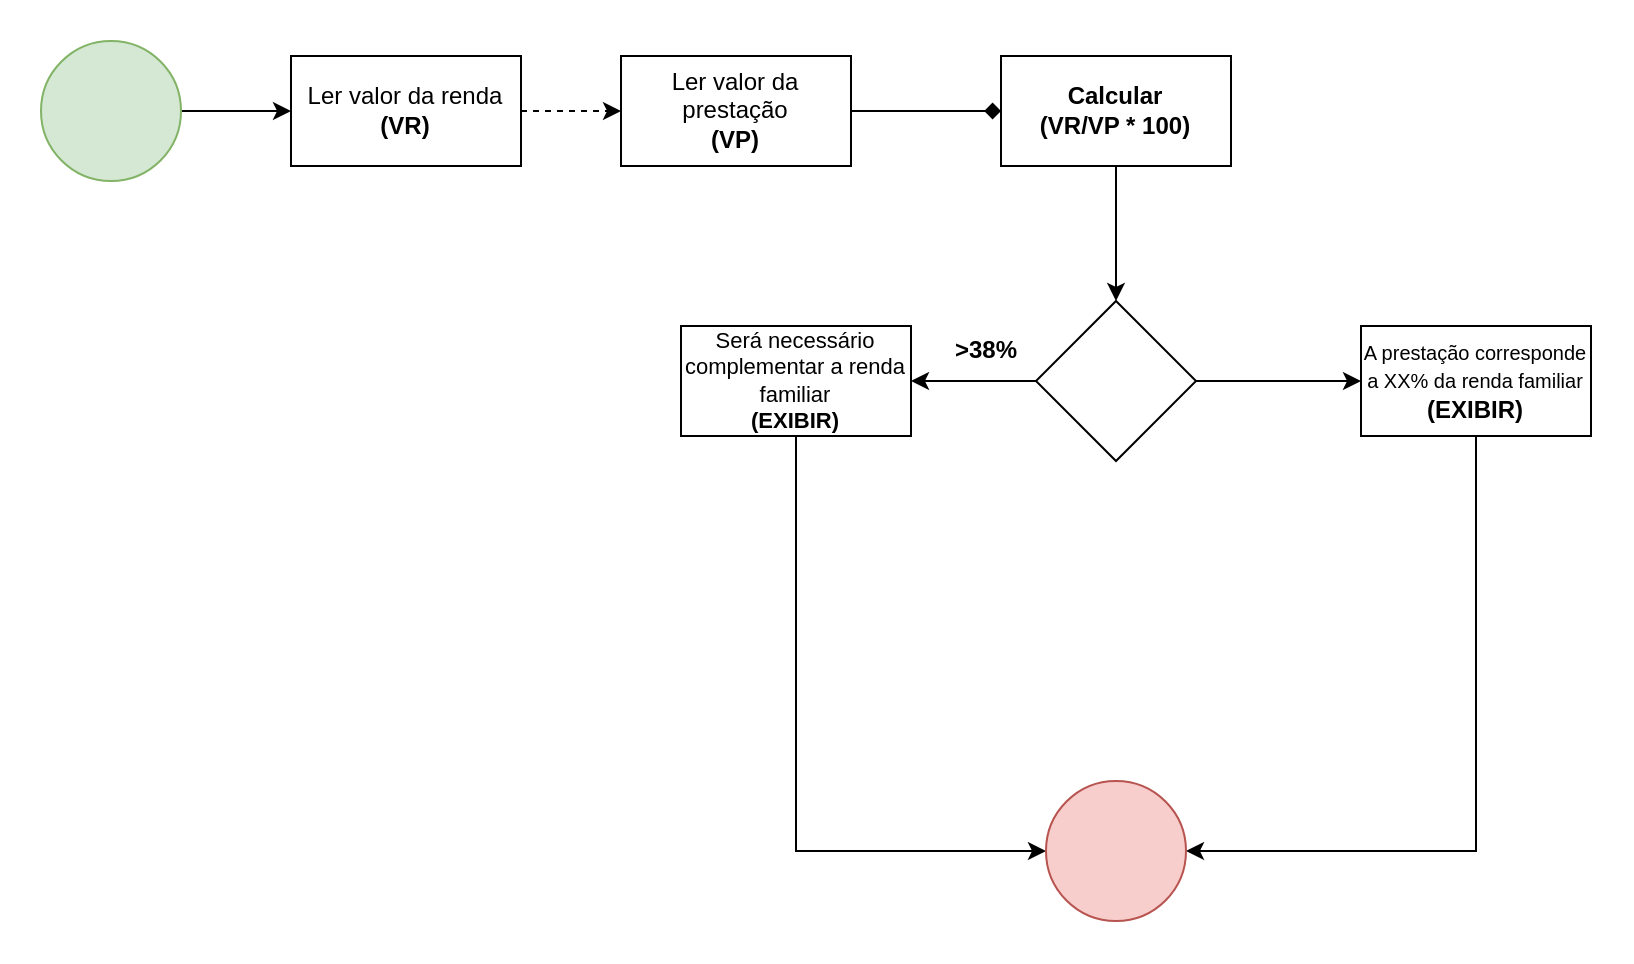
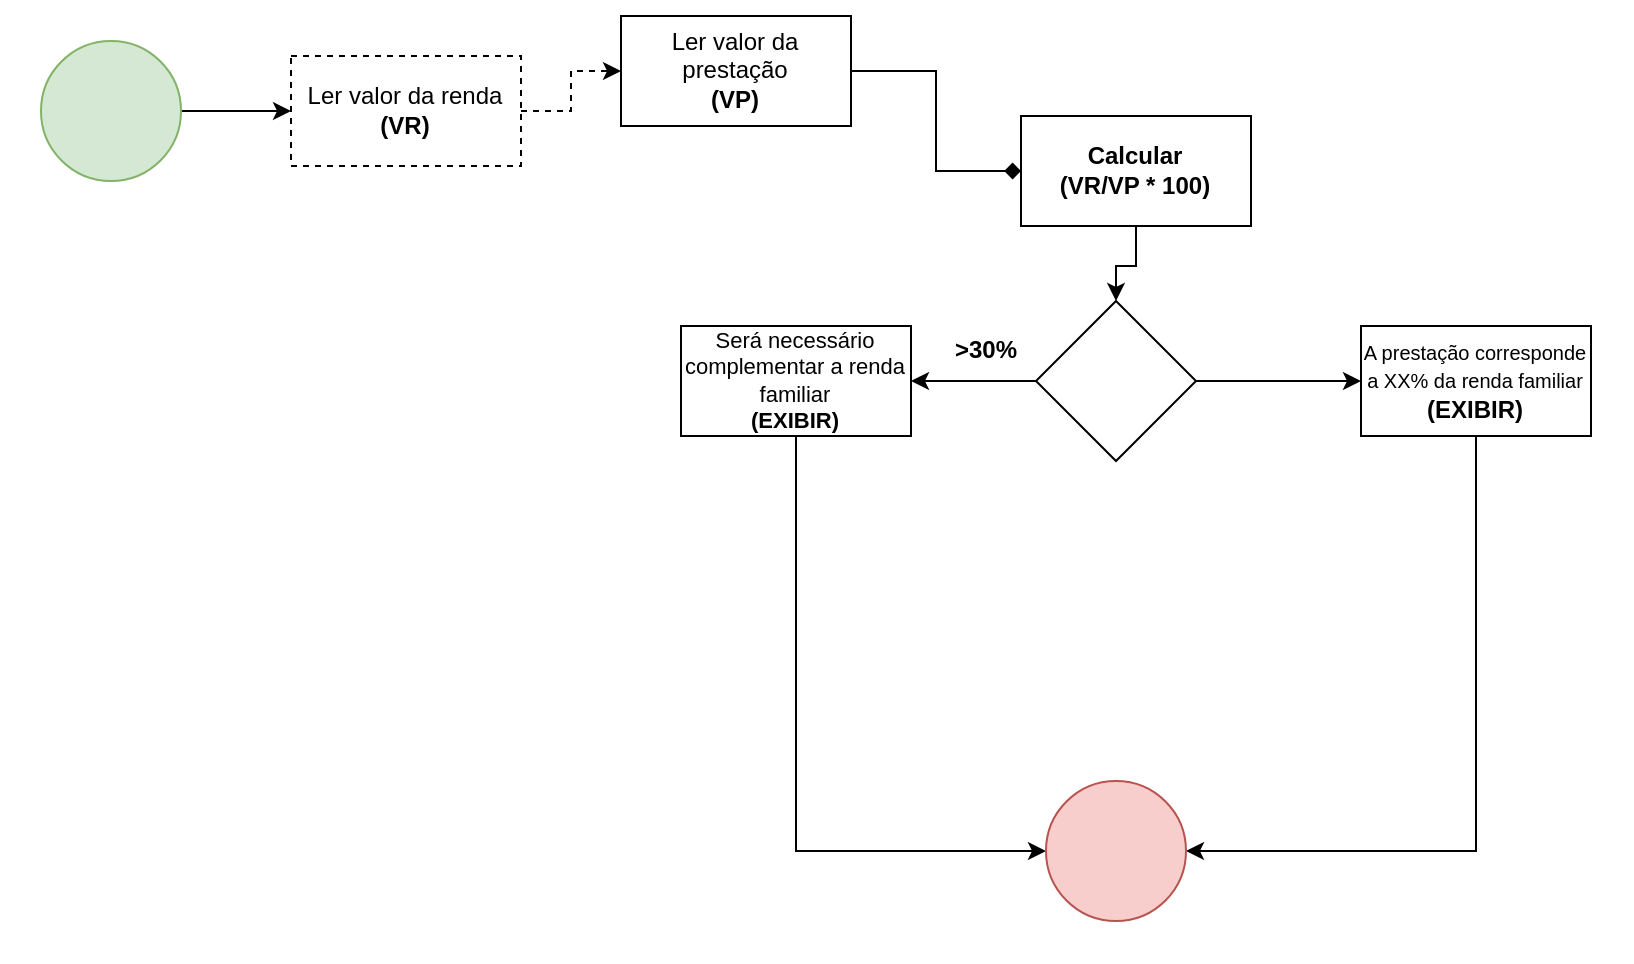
(406, 111) -> (406, 111)
(736, 111) -> (736, 71)
(1116, 111) -> (1136, 171)
(987, 351) -> (987, 351)
